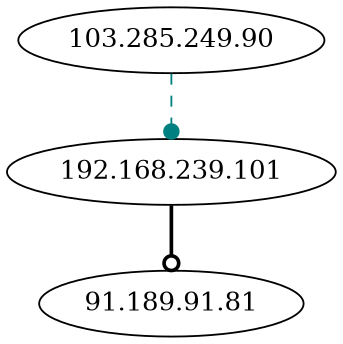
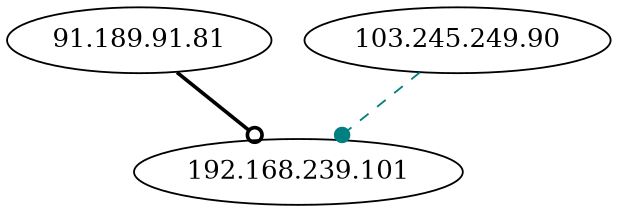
(171, 40) -> (458, 40)
(171, 231) -> (213, 101)
